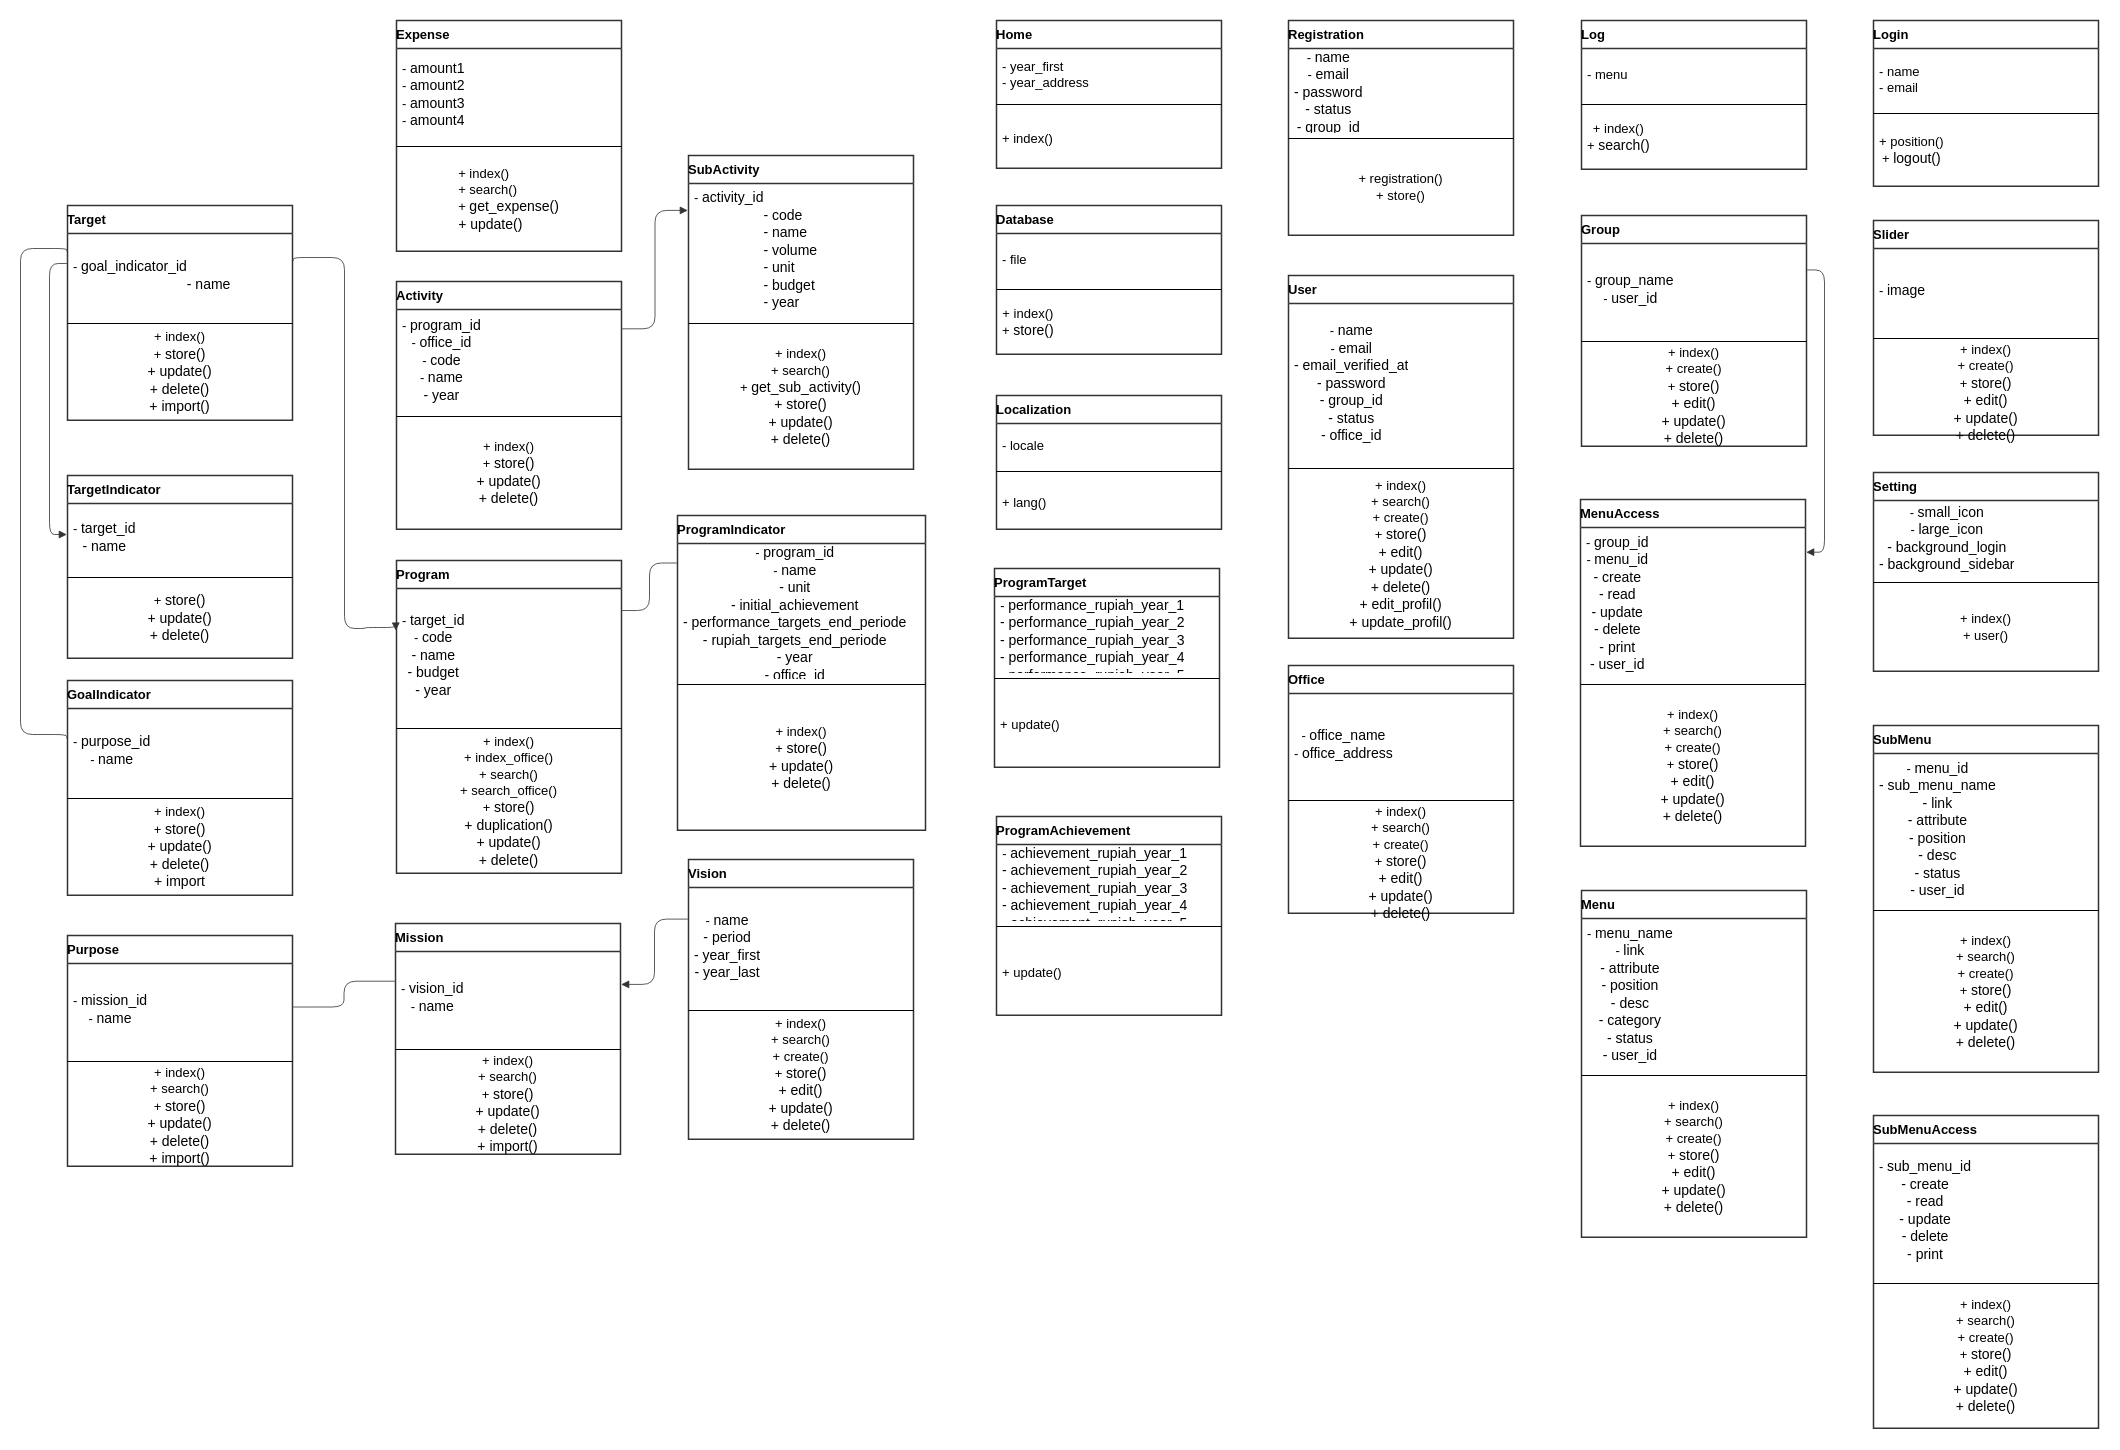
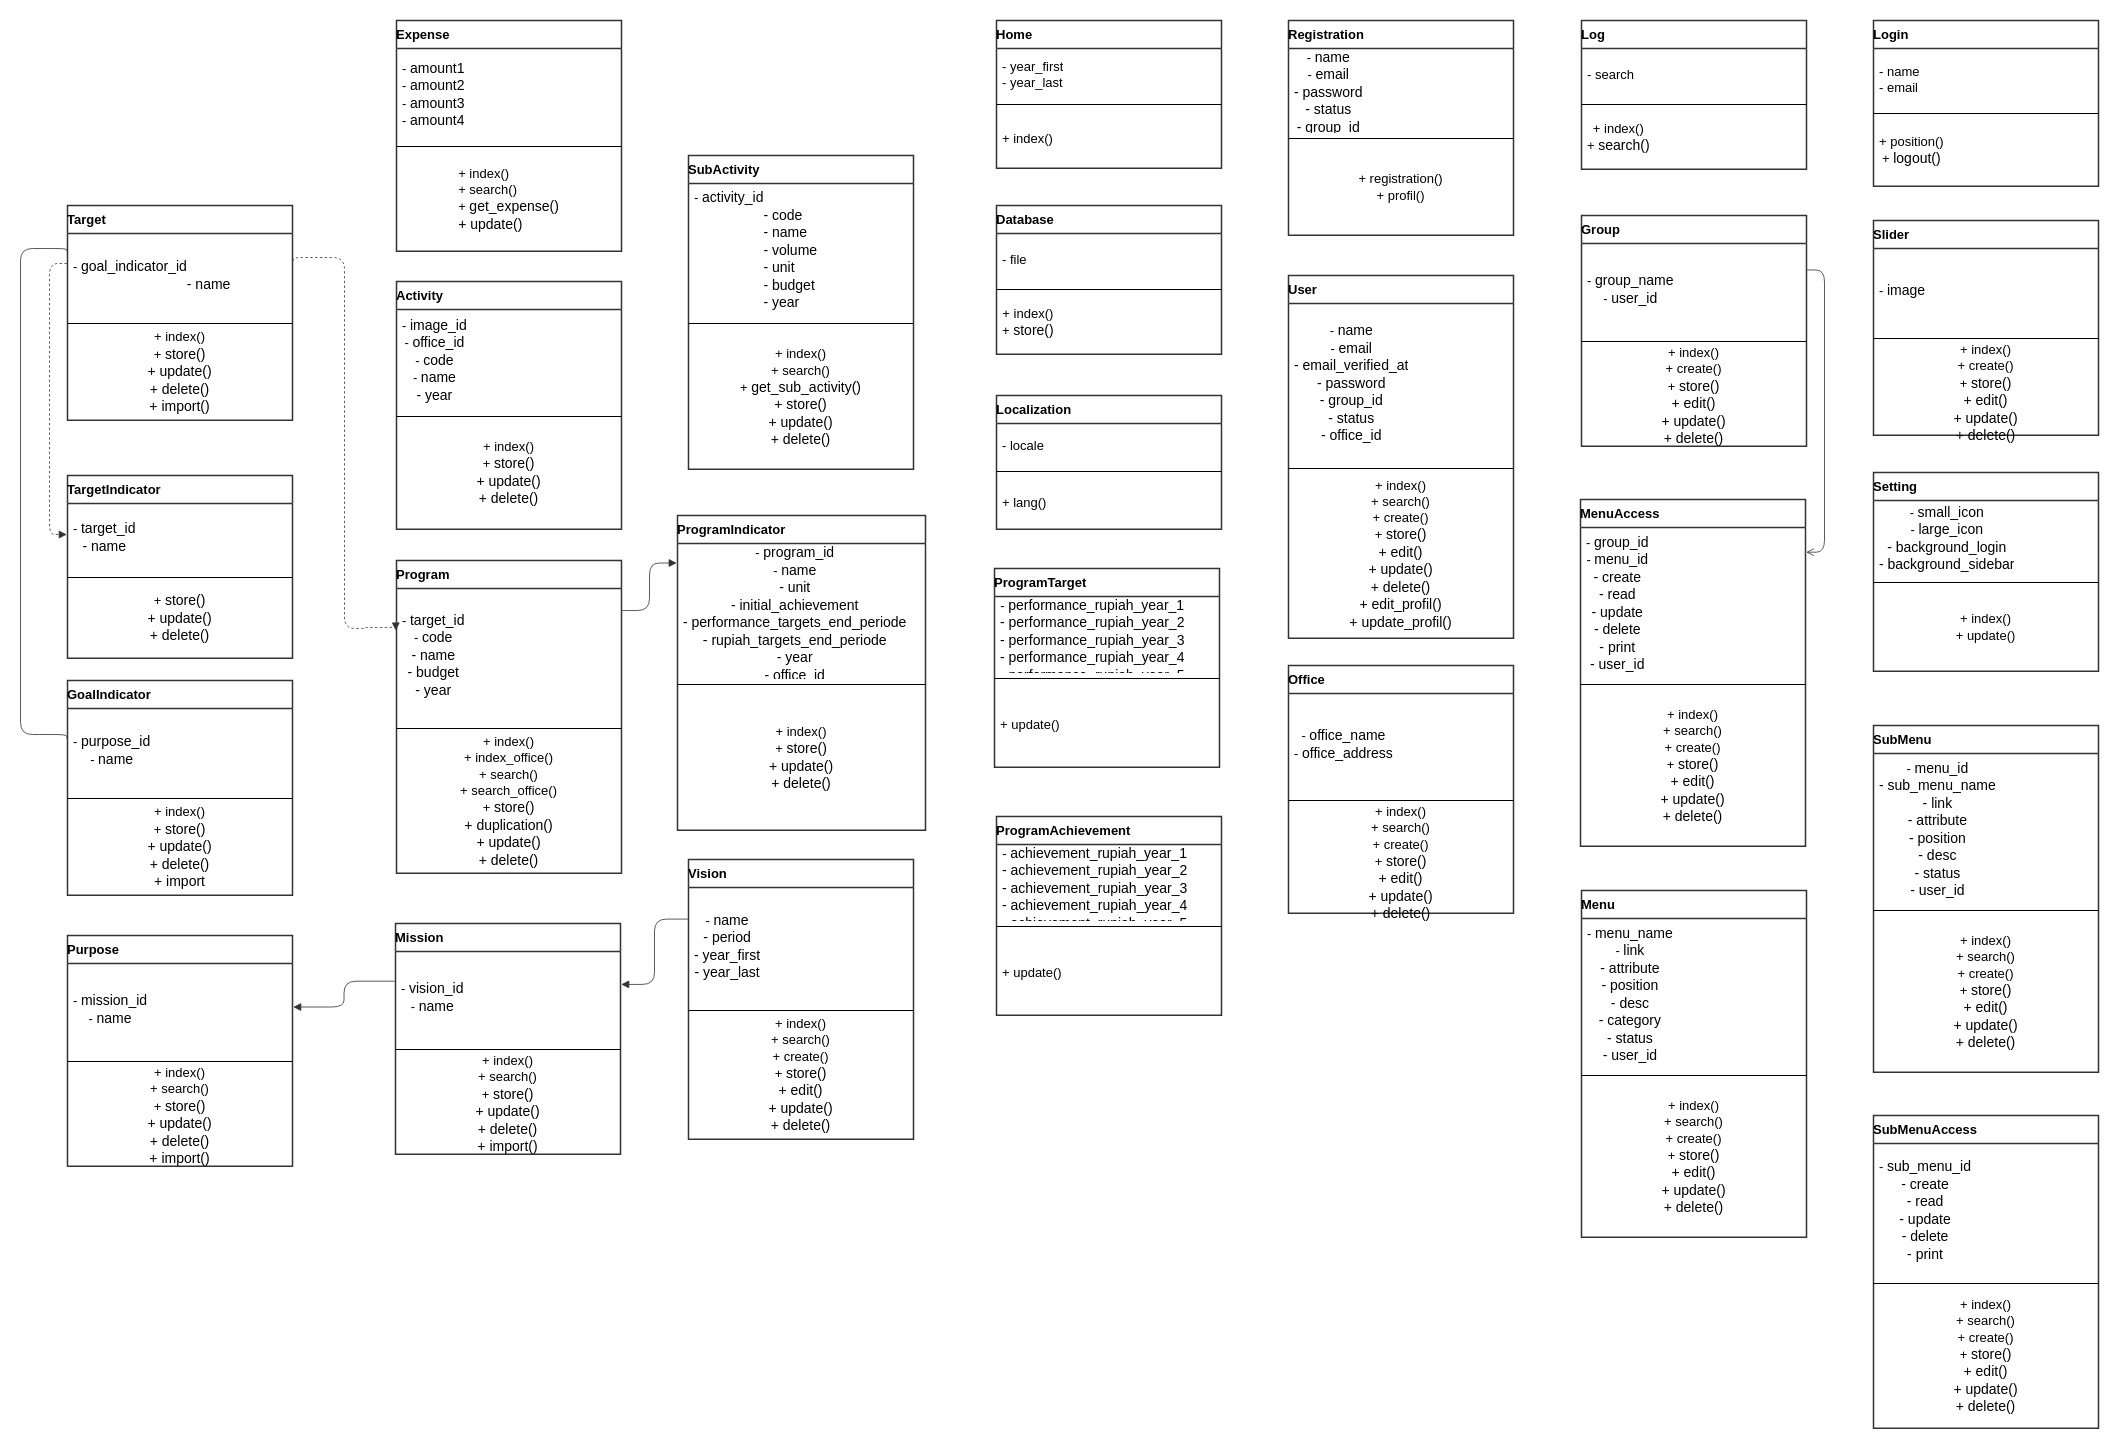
(1052, 75) -> (1043, 75)
(1608, 75) -> (1615, 75)
(1348, 189) -> (1348, 189)
(640, 329) -> none
(446, 362) -> (440, 362)
(50, 398) -> (50, 398)
(345, 444) -> (345, 444)
(1820, 552) -> (1818, 552)
(671, 563) -> (668, 563)
(1909, 629) -> (1914, 629)
(298, 1007) -> (302, 1007)
